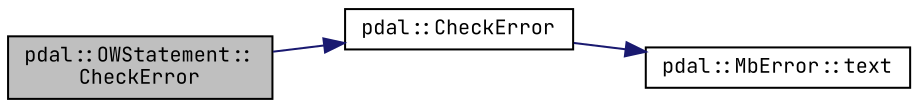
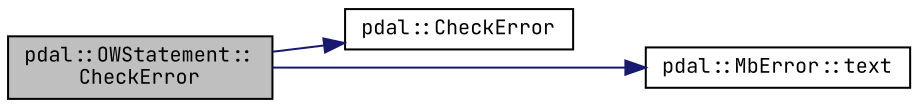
(600, 46) -> (449, 68)
